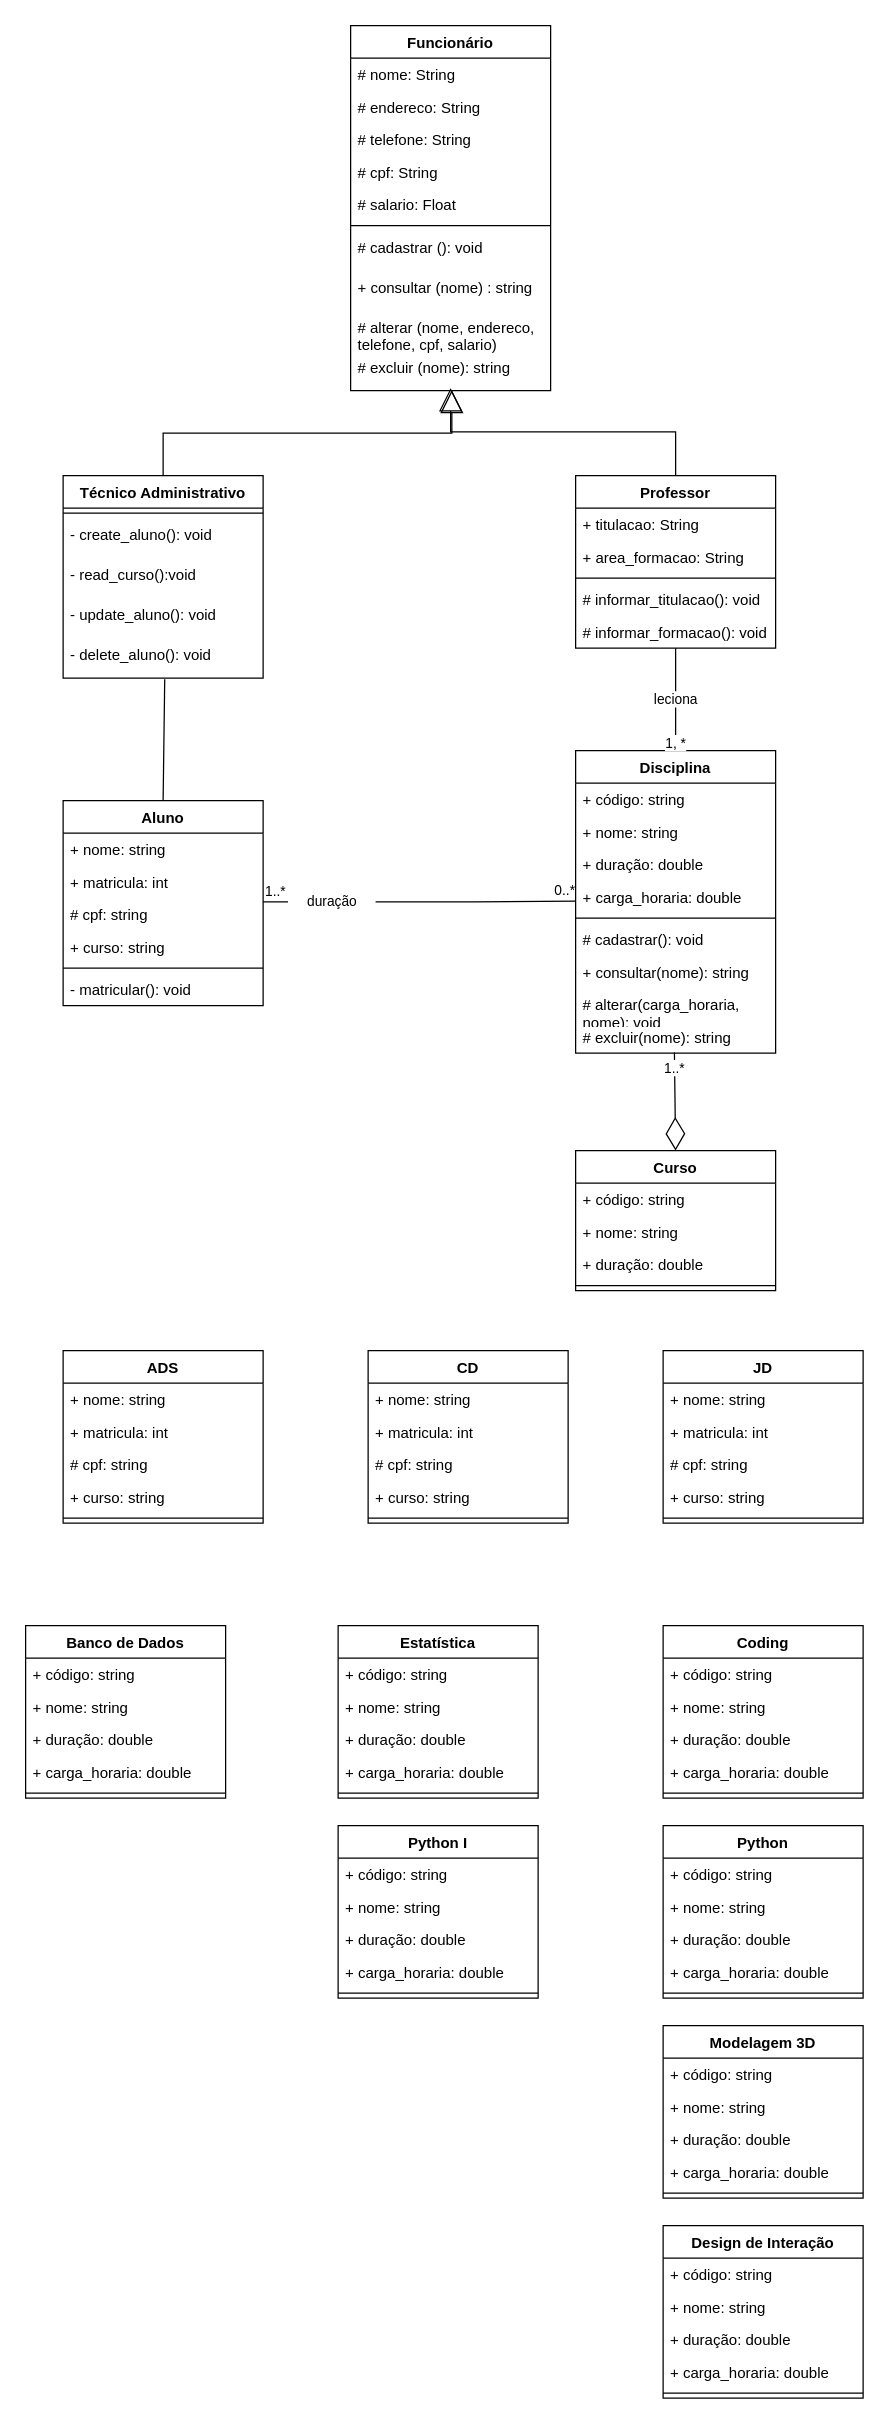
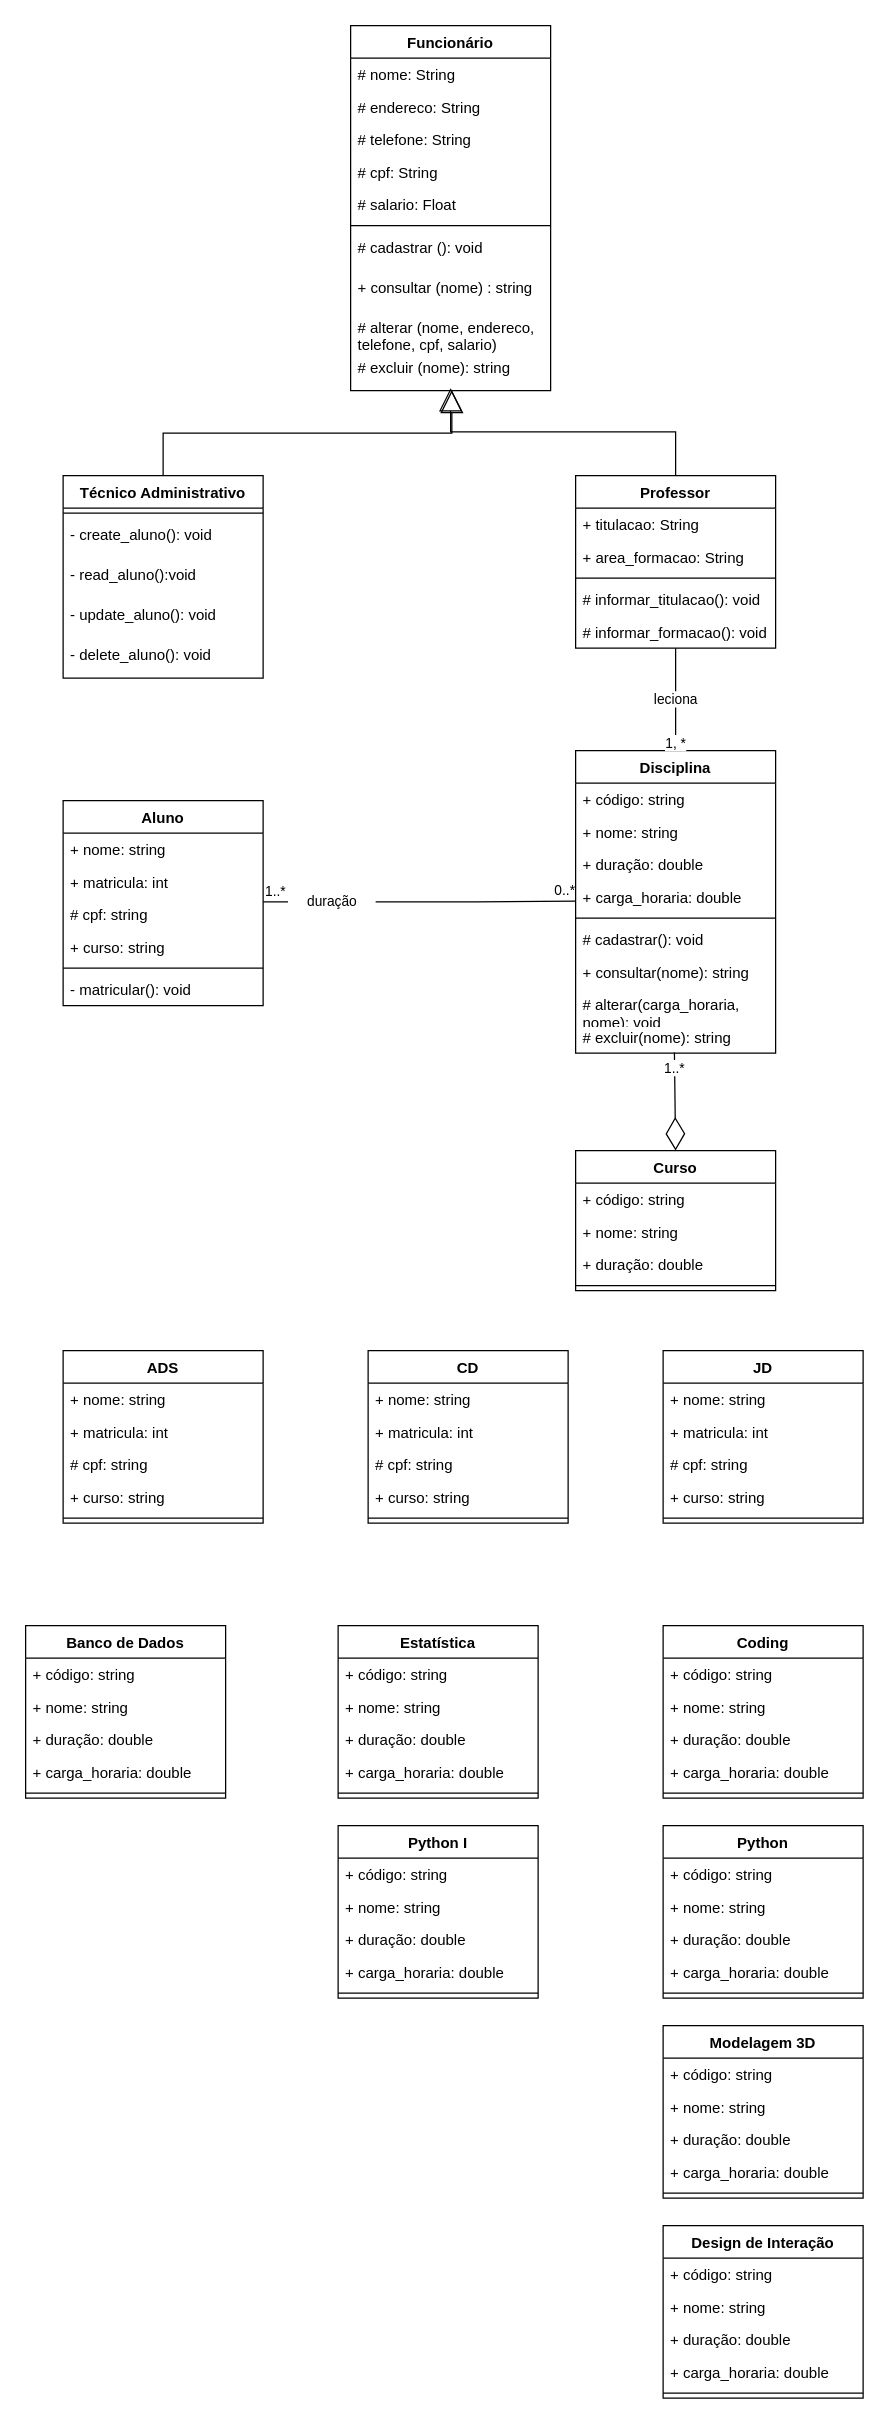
(144, 575) -> (142, 575)
(164, 740) -> none
